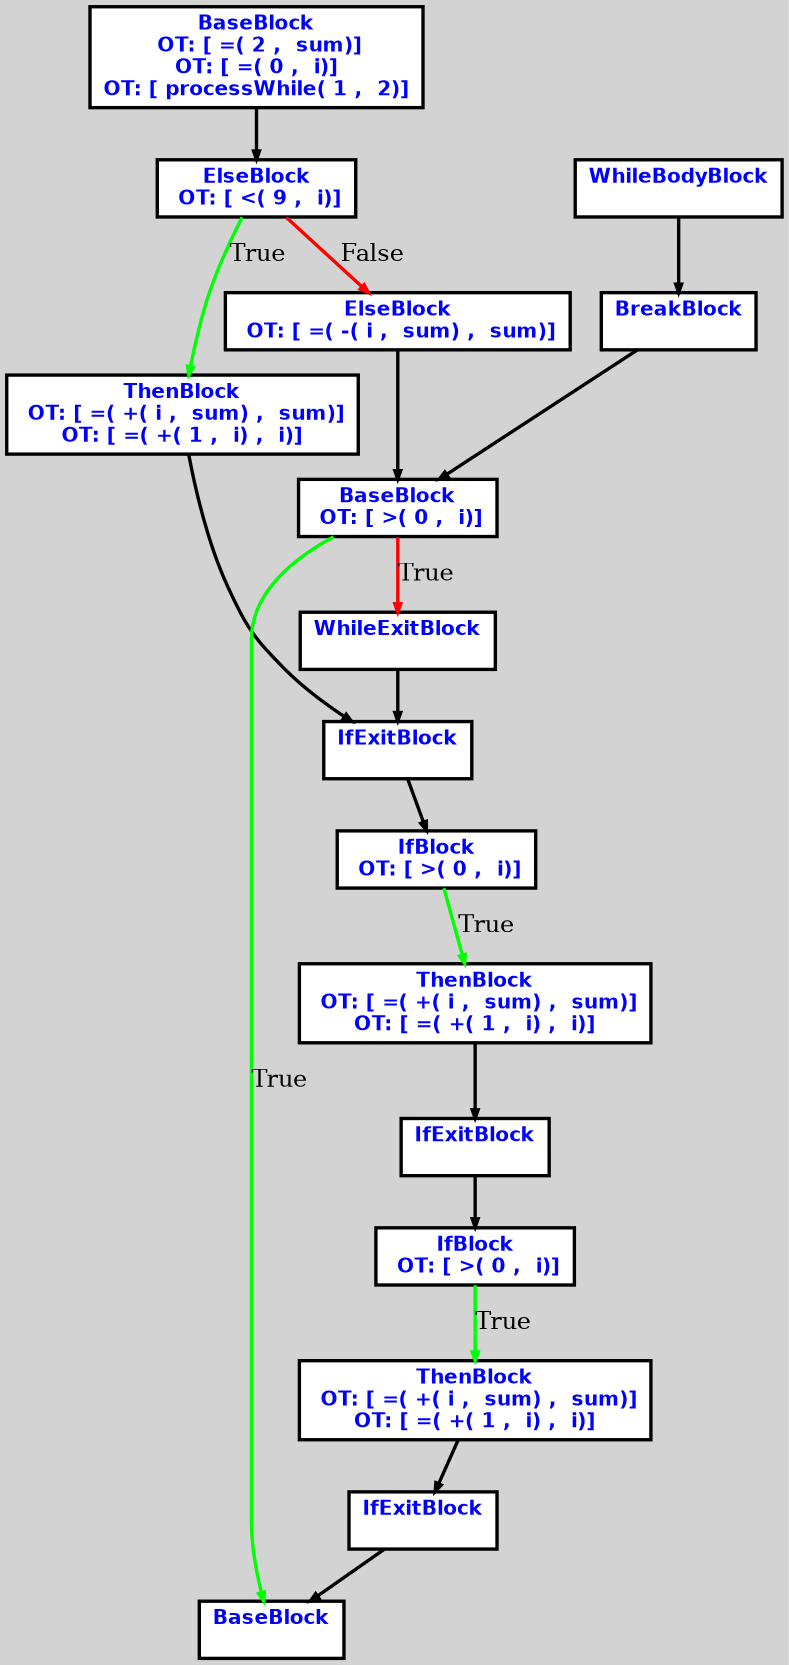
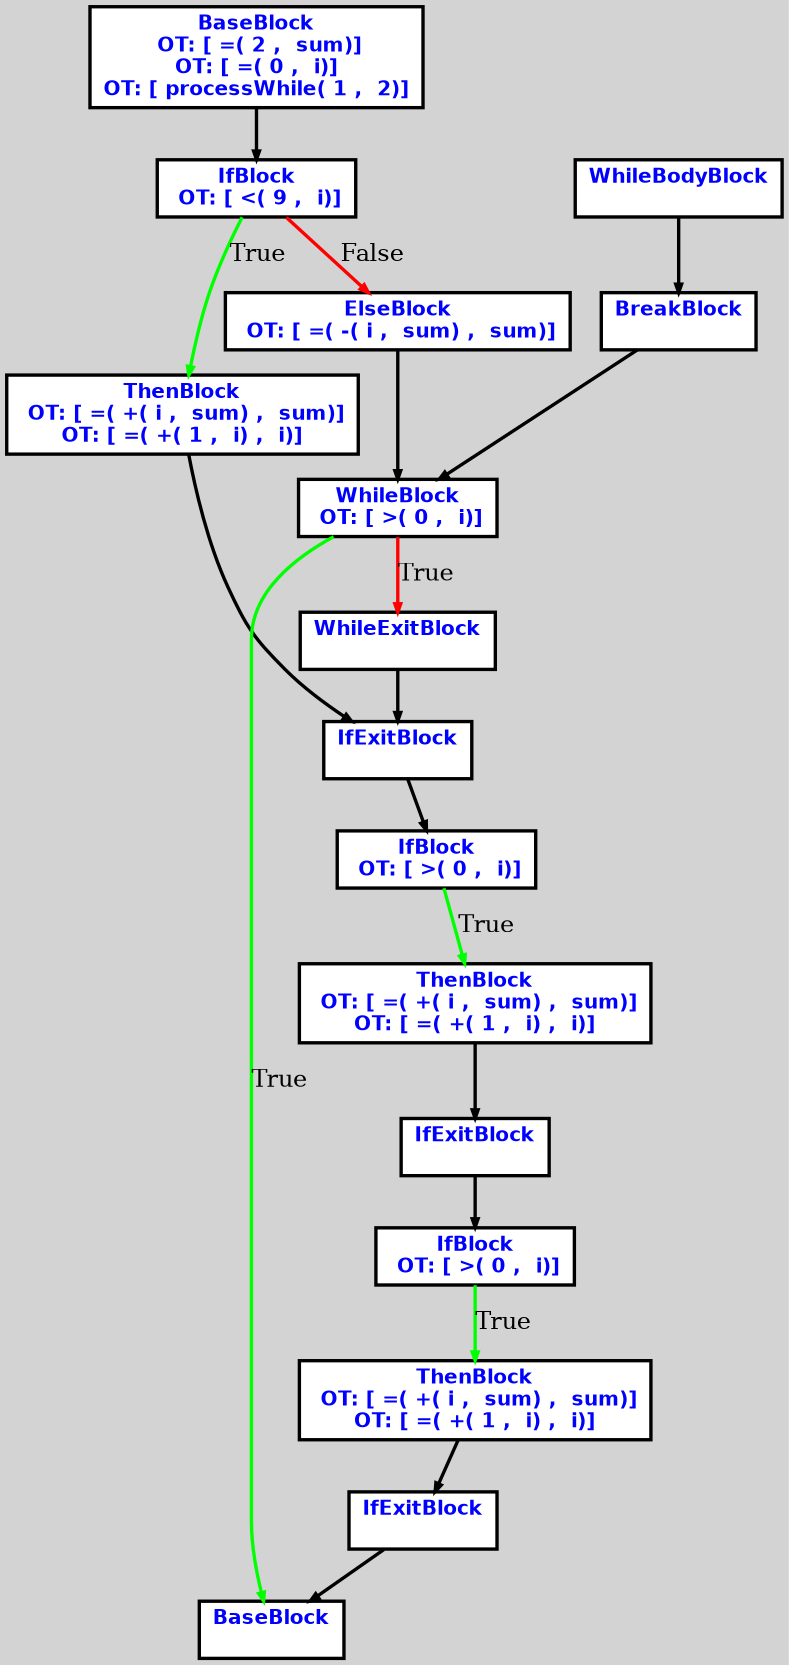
(256, 188) -> (256, 188)
(398, 508) -> (398, 508)
